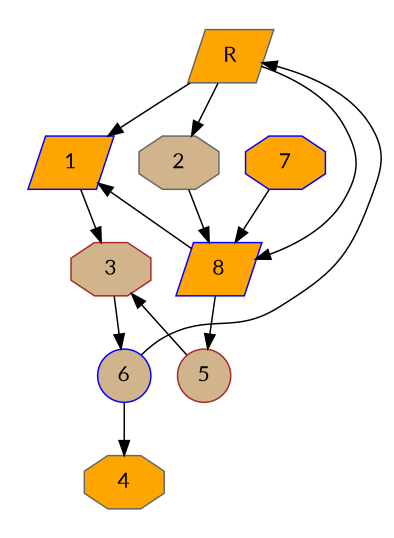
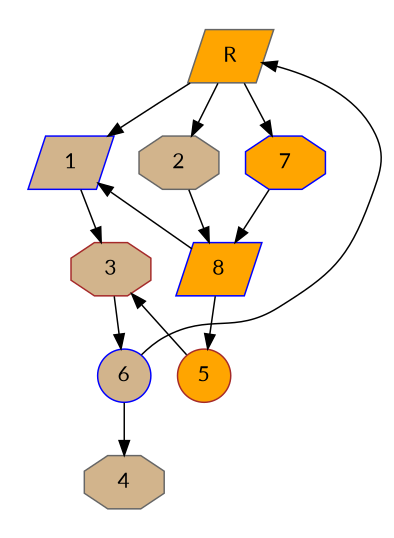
(356, 158) -> (255, 104)
(71, 163) -> (71, 163)
(204, 376) -> (204, 376)
(124, 482) -> (124, 482)
